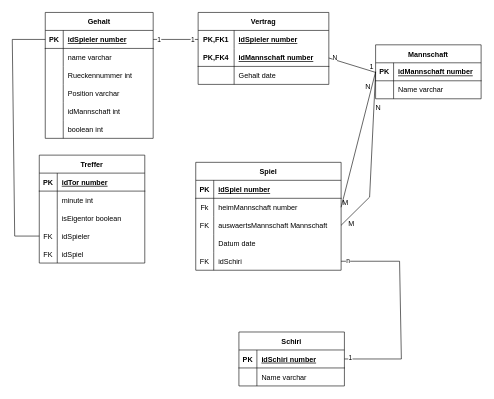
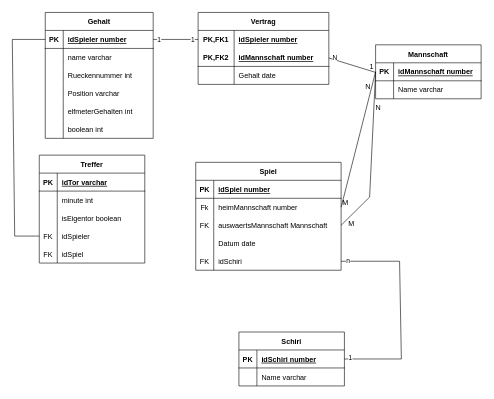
(216, 58) -> (216, 58)
(97, 112) -> (104, 112)
(85, 182) -> (87, 182)
